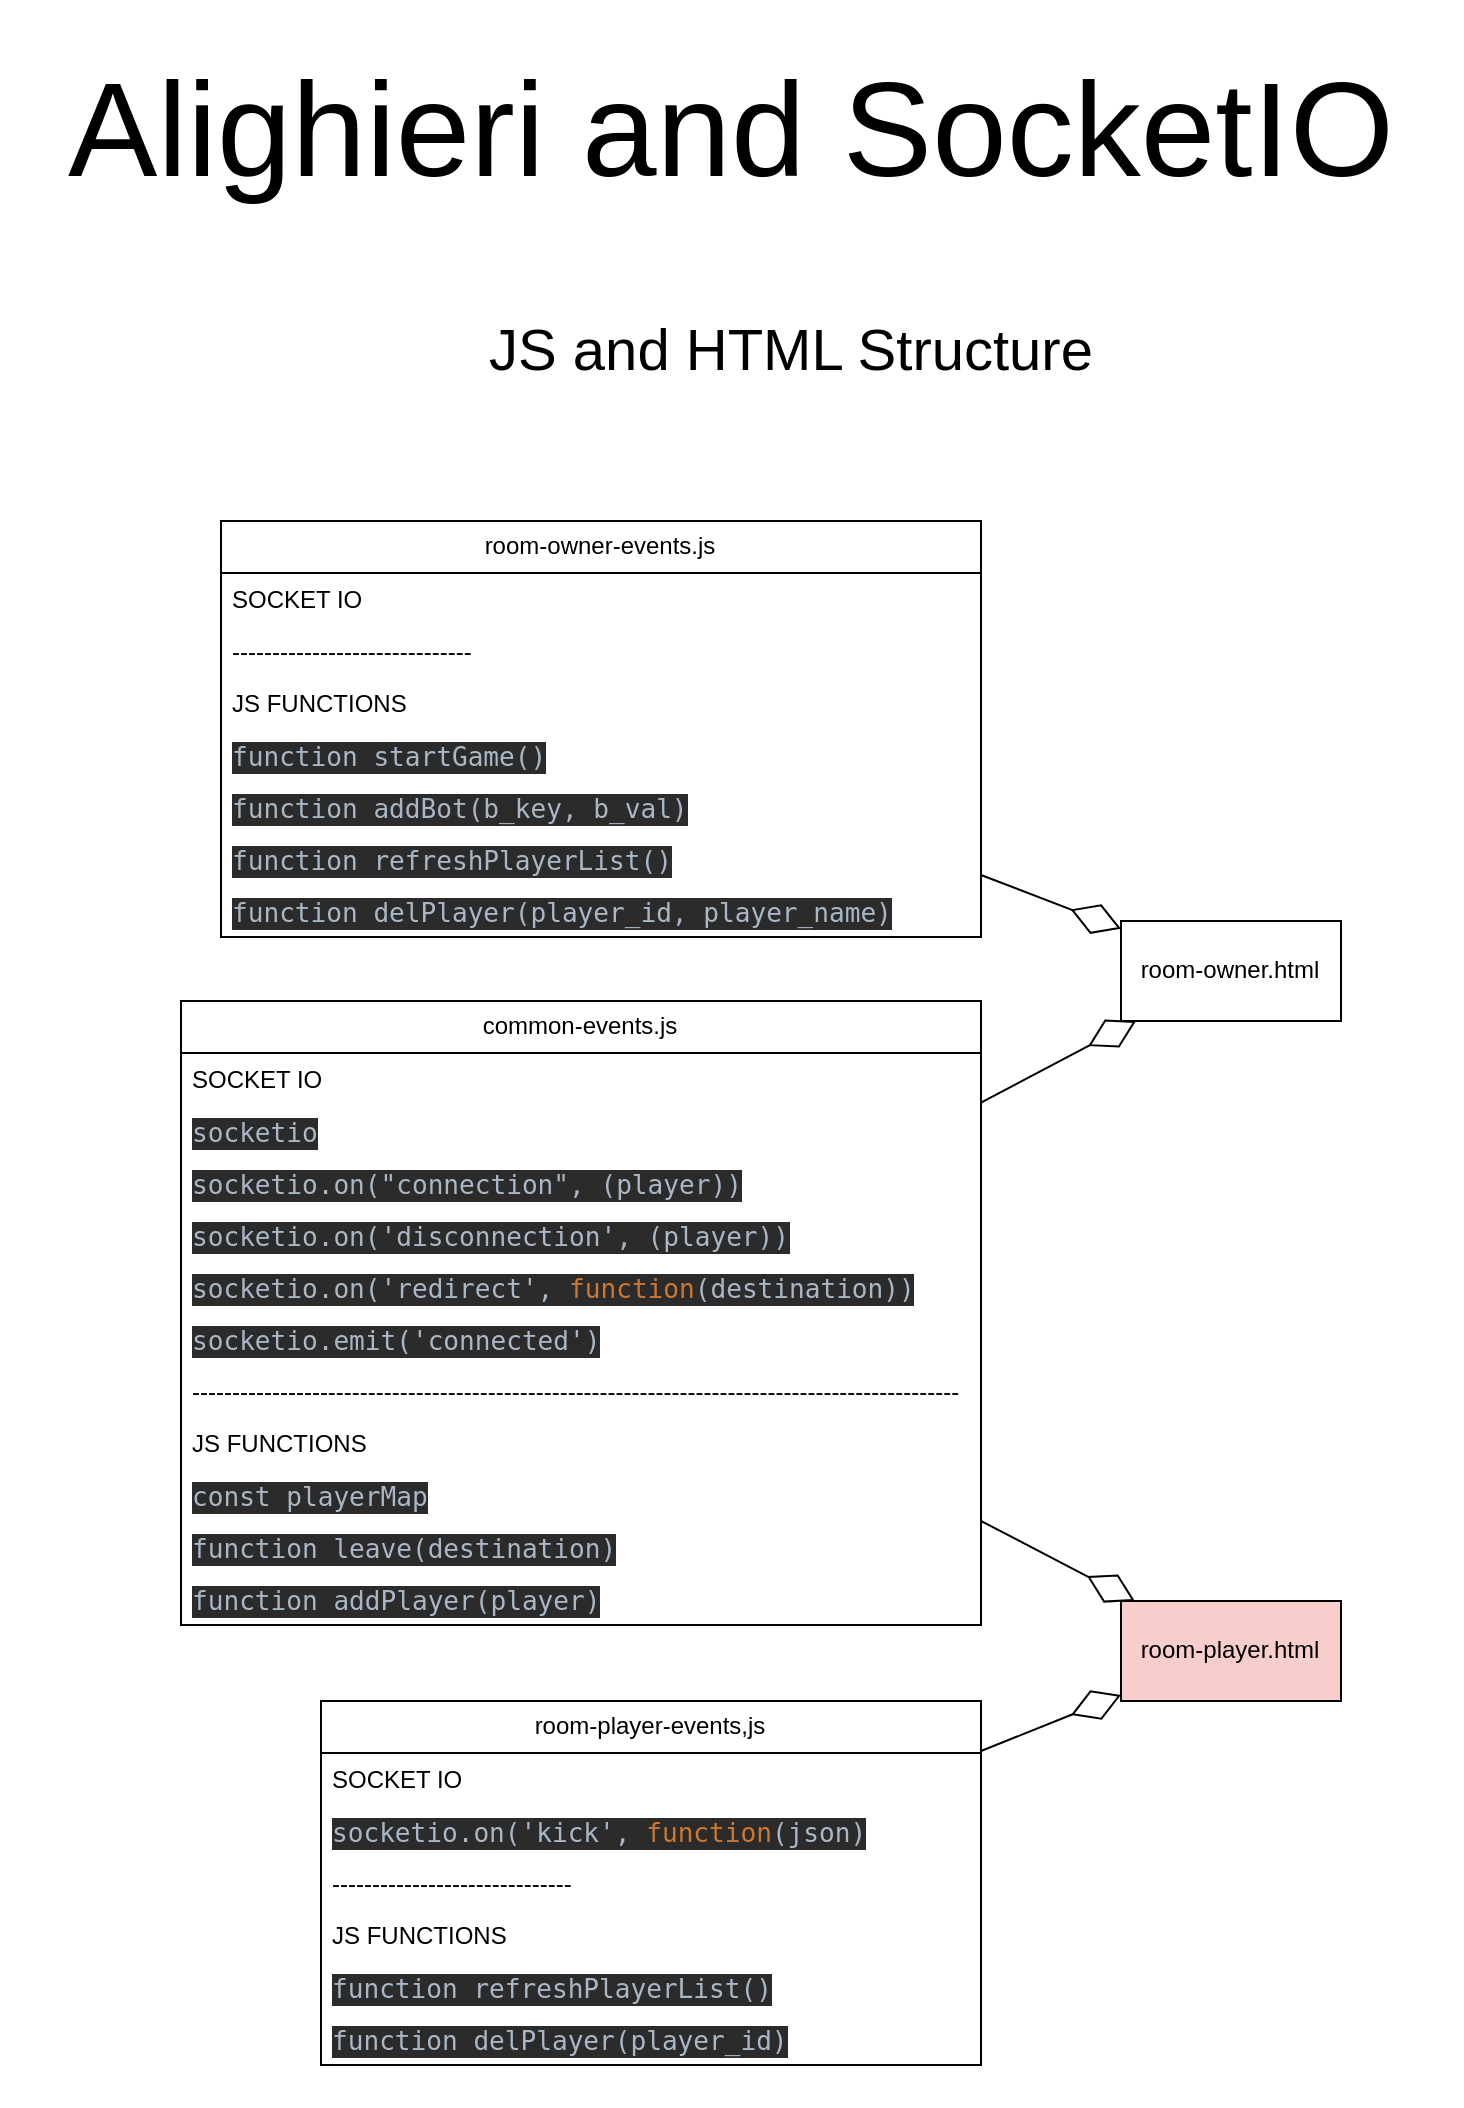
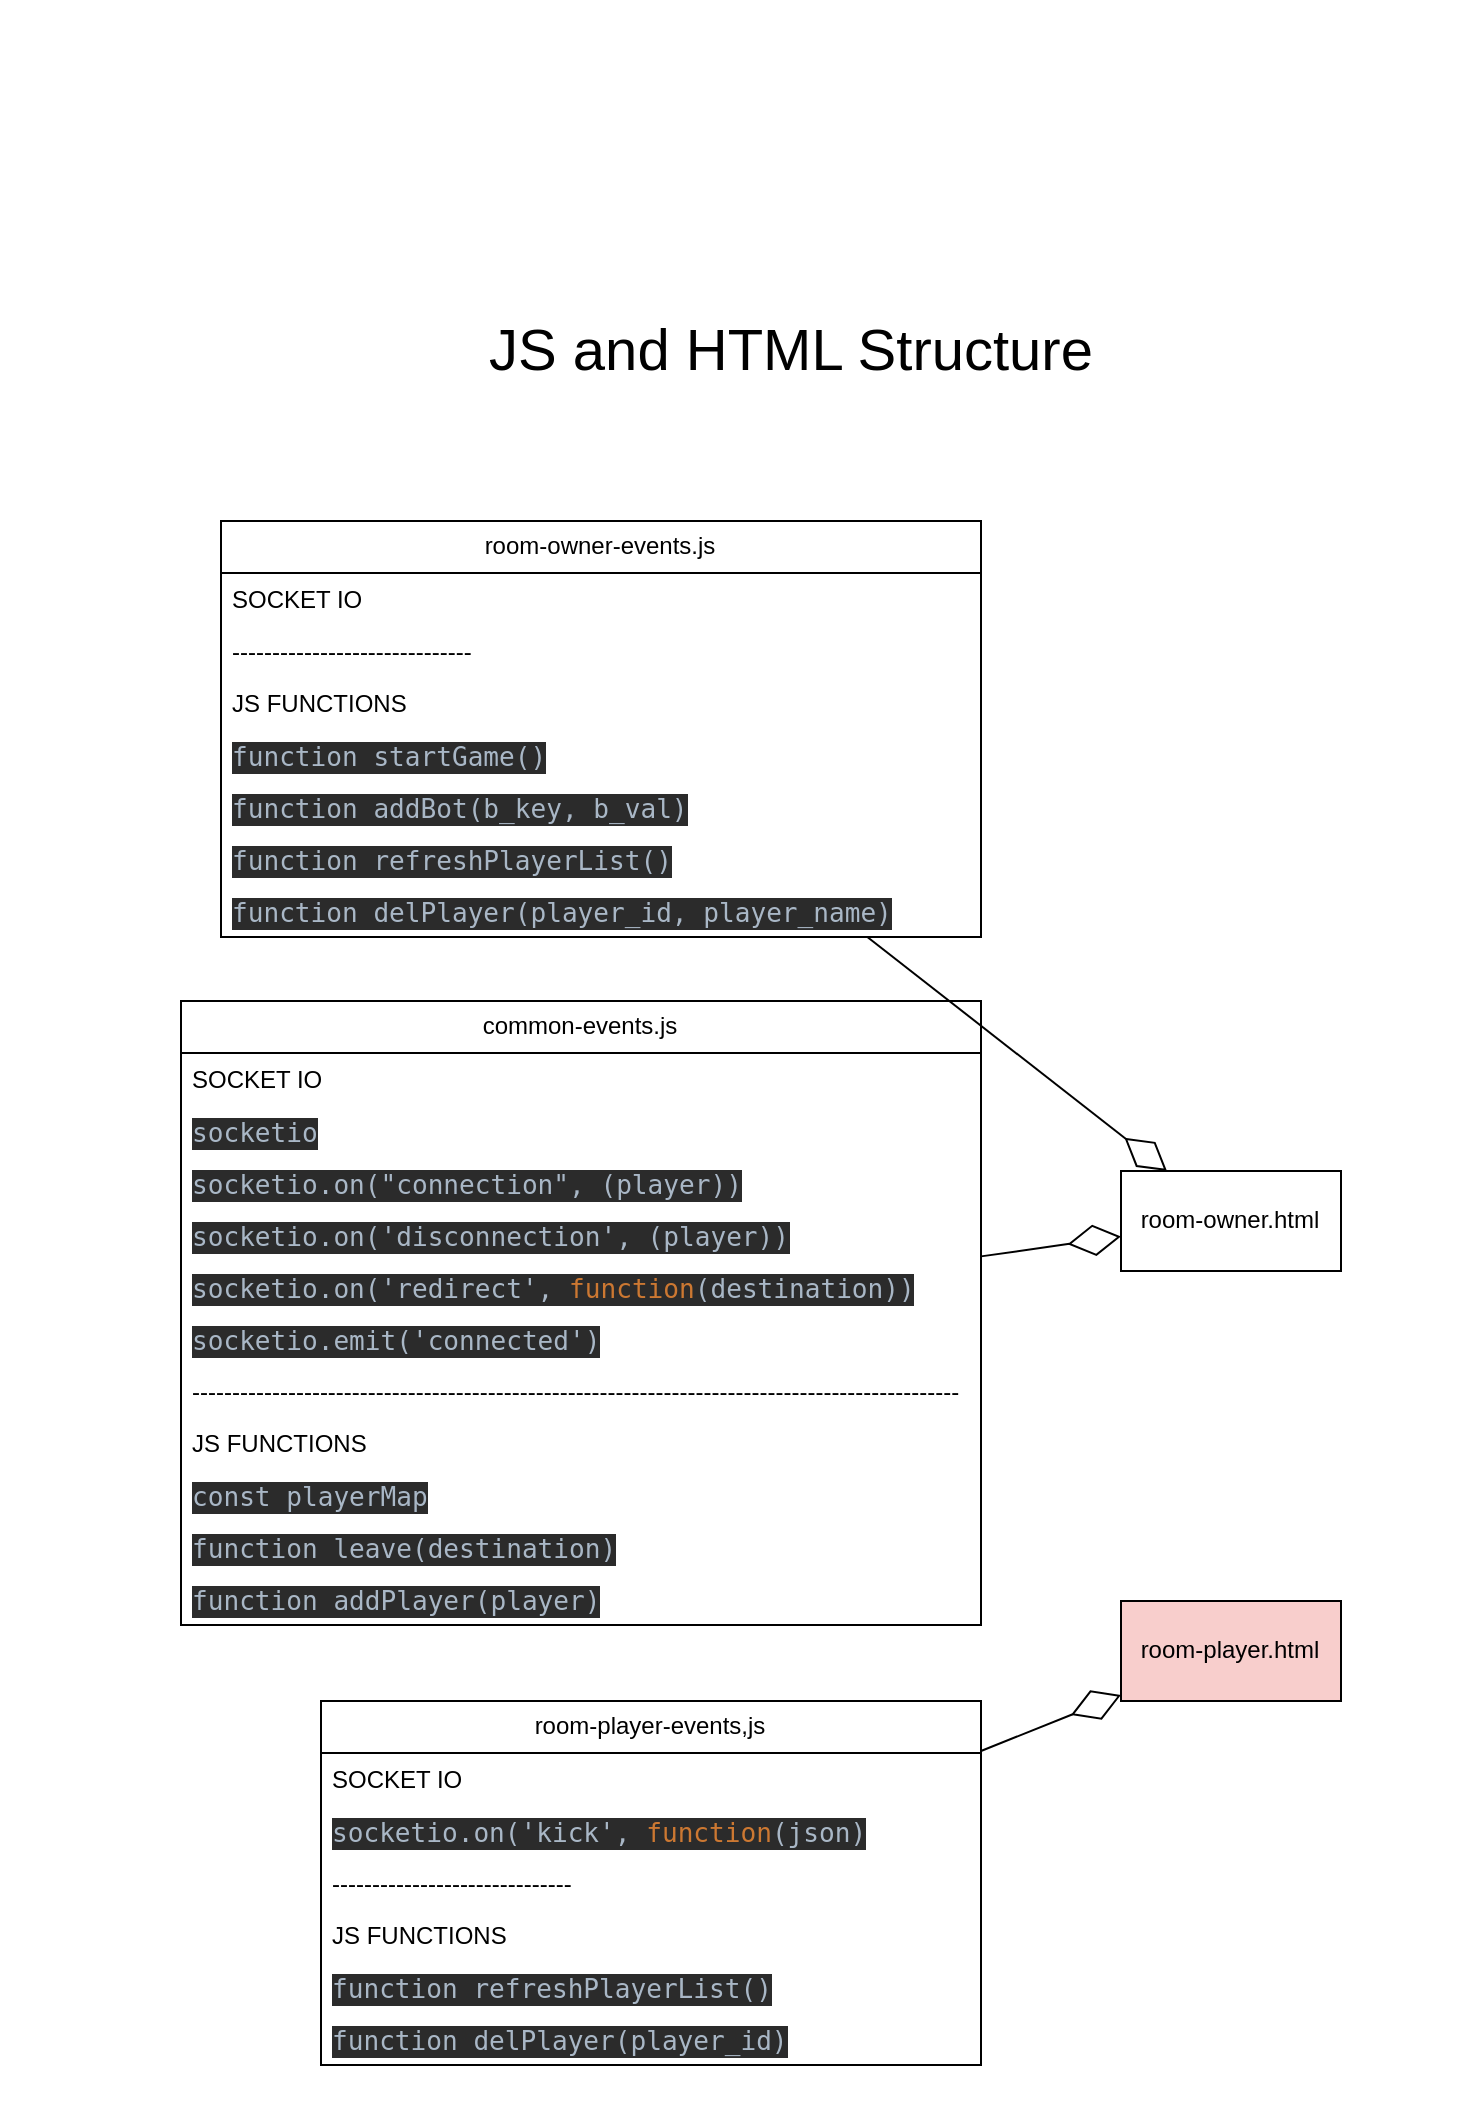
(731, 131) -> none
(1231, 971) -> (1231, 1221)
(1034, 1549) -> none
